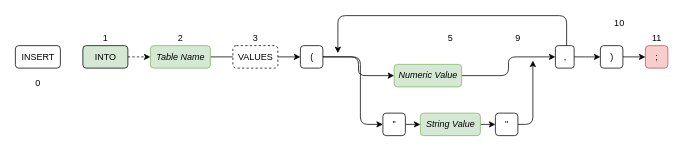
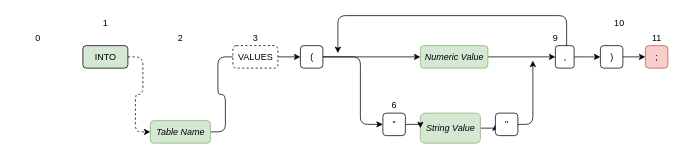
(105, 38) -> (105, 23)
(450, 38) -> none
(518, 38) -> (555, 38)
(38, 57) -> none
(180, 57) -> (180, 132)
(428, 75) -> (454, 57)
(38, 83) -> (38, 38)
none -> (394, 105)
(450, 124) -> (450, 128)
